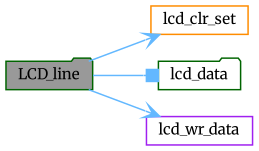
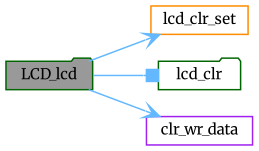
(49, 75) -> (49, 75)
(200, 75) -> (200, 75)
(200, 131) -> (200, 131)
